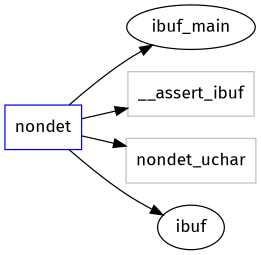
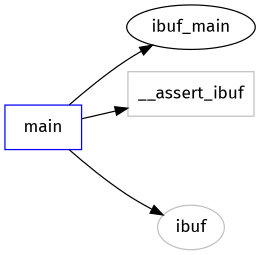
(43, 127) -> (43, 127)
(191, 161) -> none
(191, 227) -> (191, 227)
